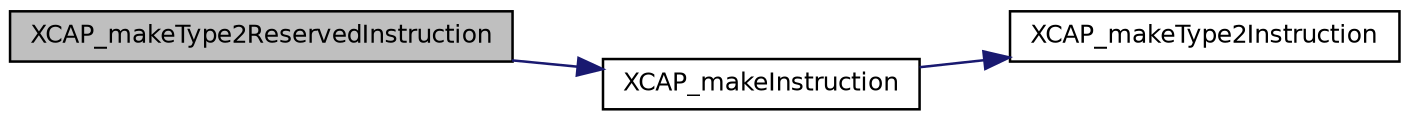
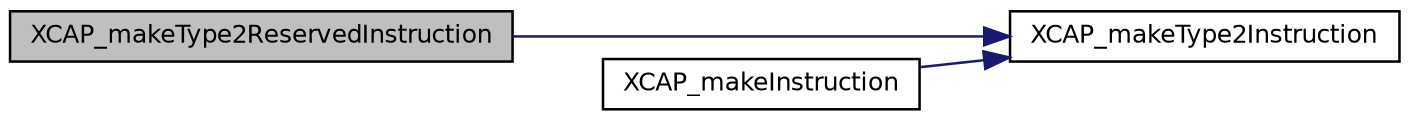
(545, 64) -> (748, 36)
